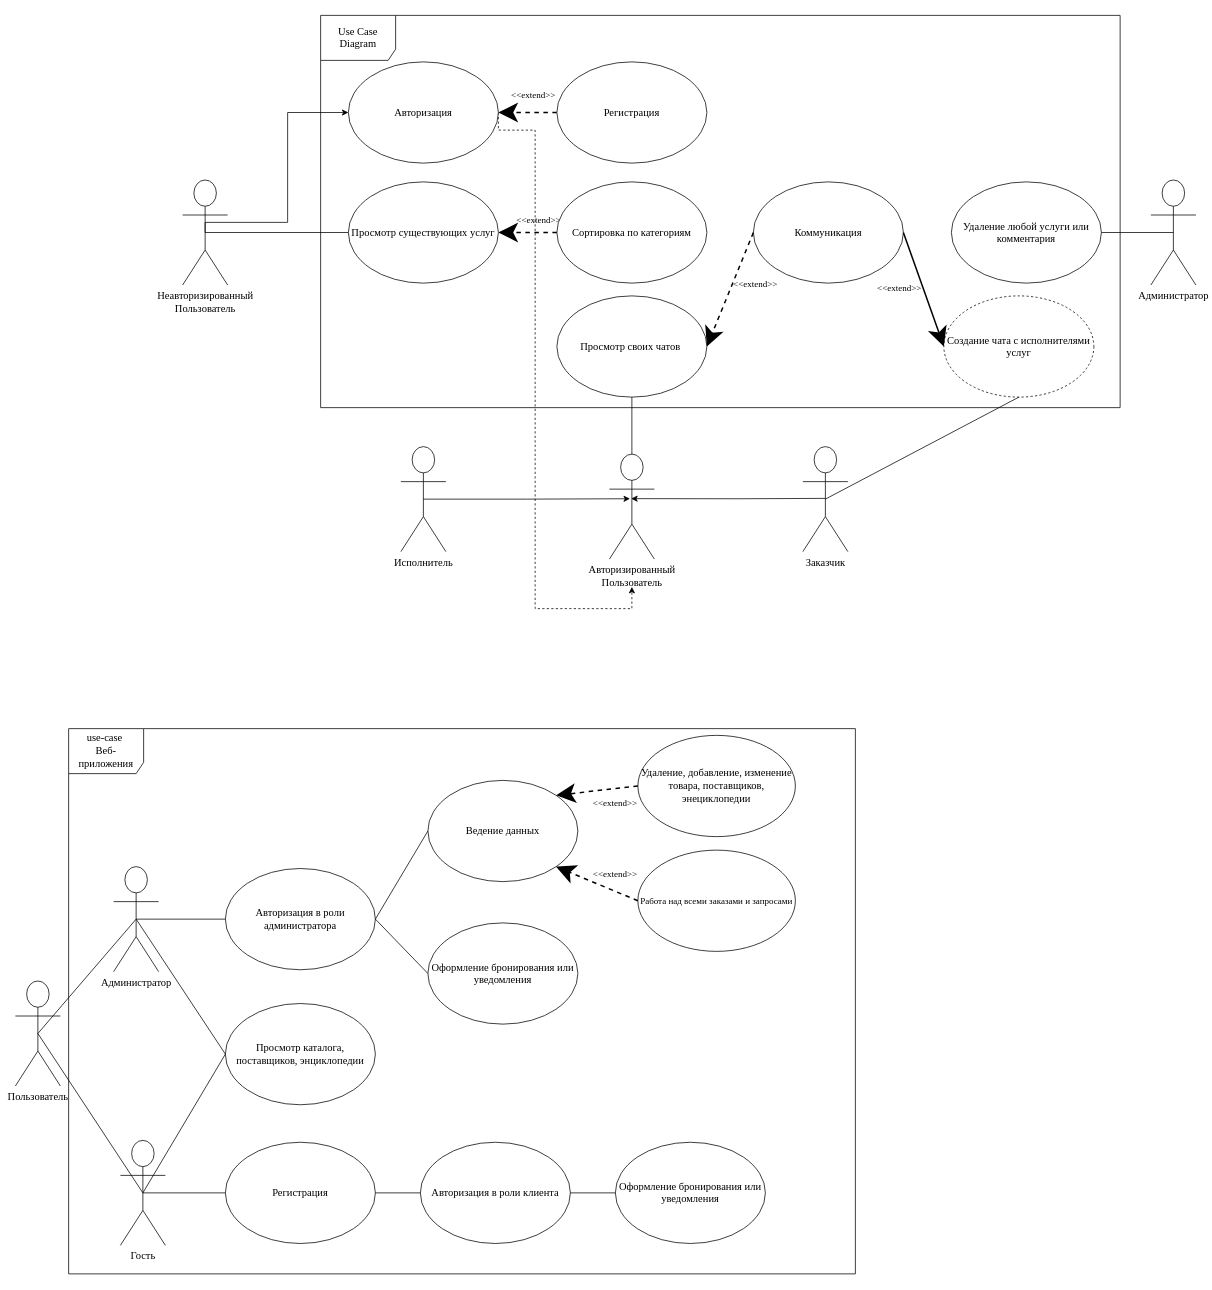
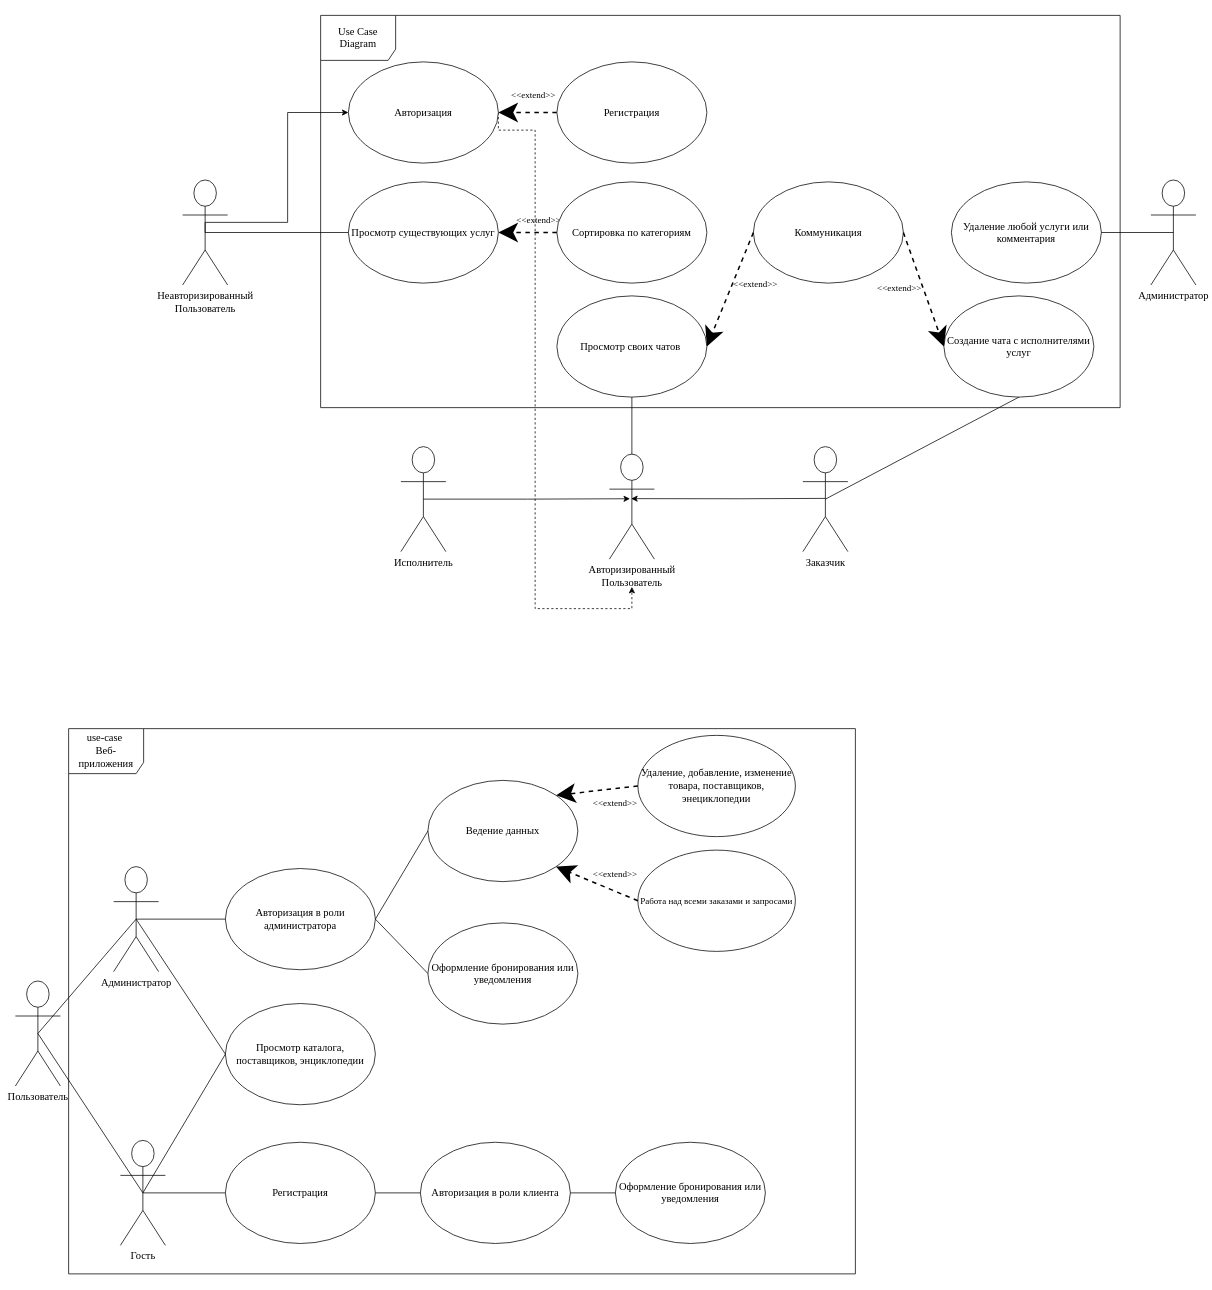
(922, 284) -> (922, 284)
(1019, 347) -> (1019, 347)
